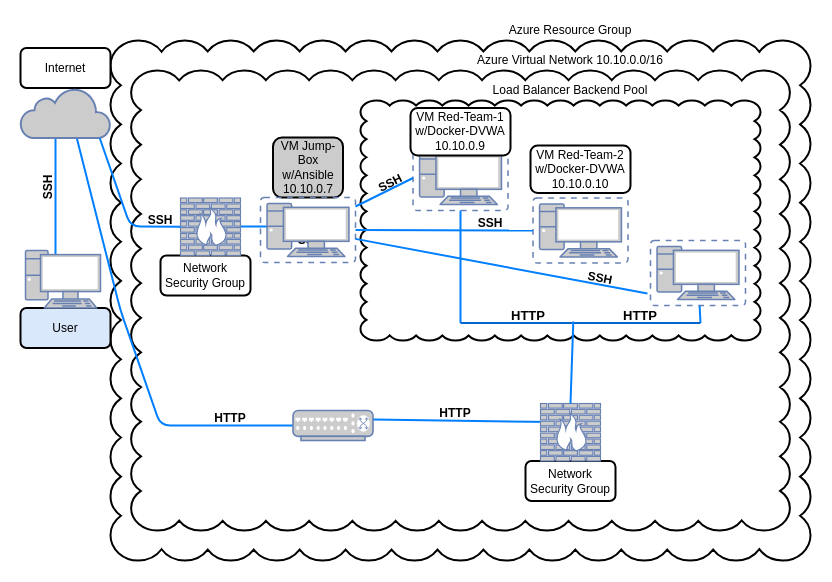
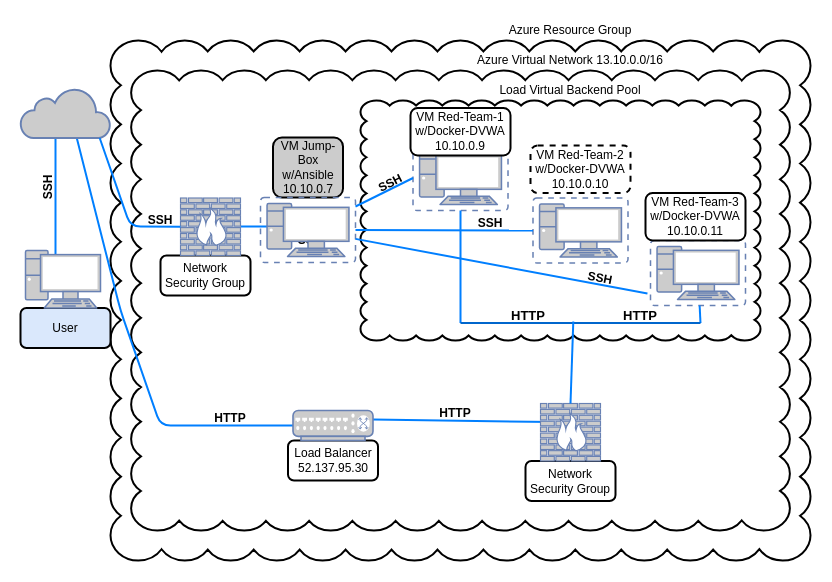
(571, 61) -> (571, 61)
(66, 68) -> none
(571, 91) -> (571, 91)
(581, 169) -> (581, 169)
none -> (696, 217)
none -> (333, 461)
